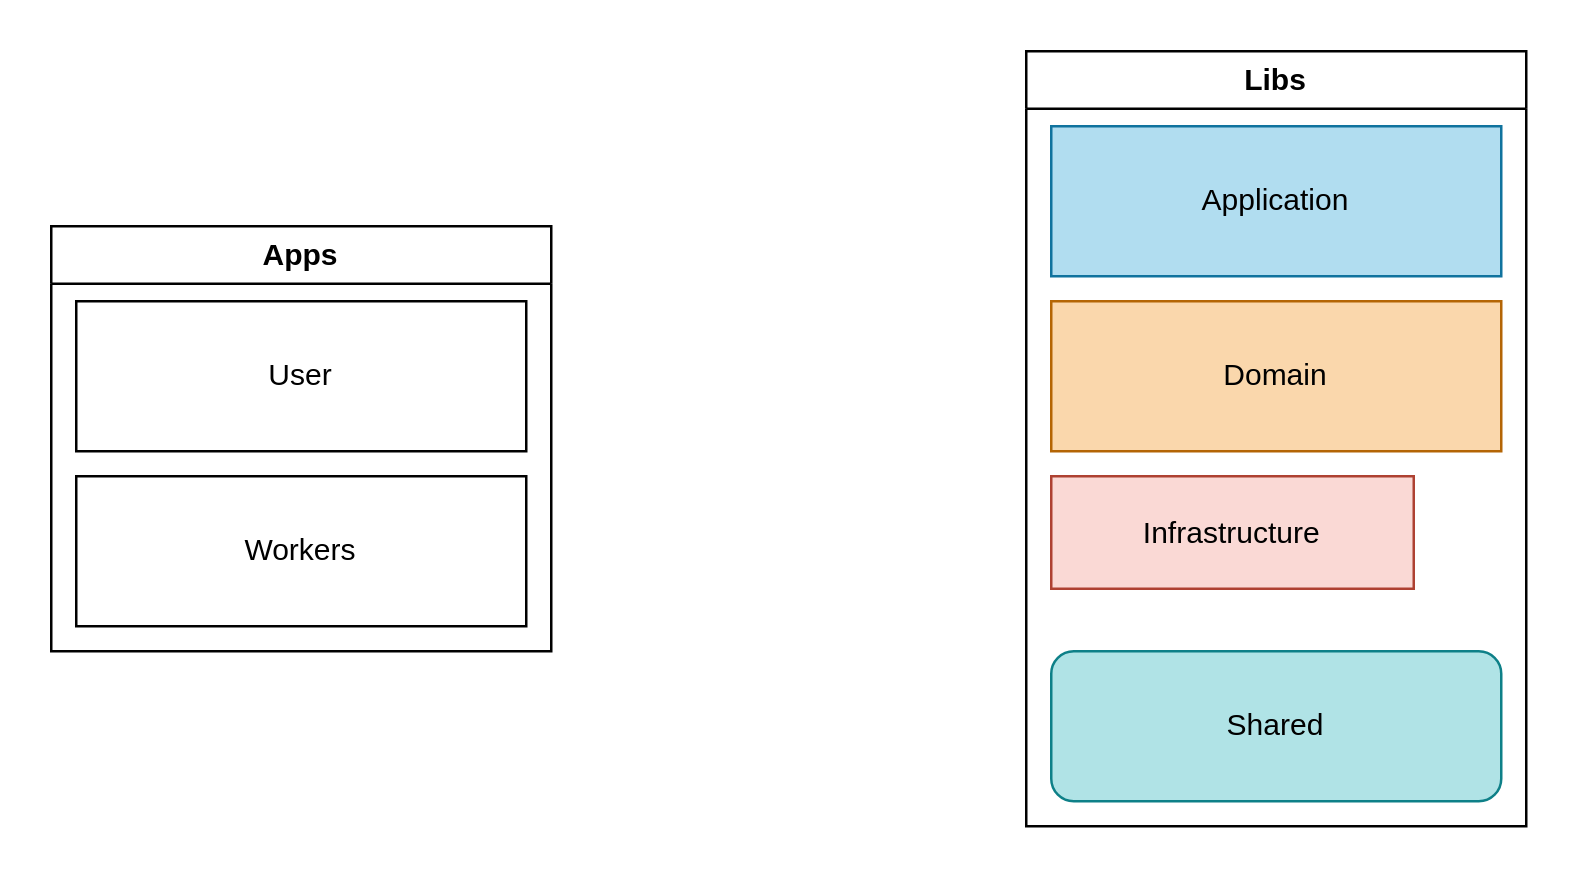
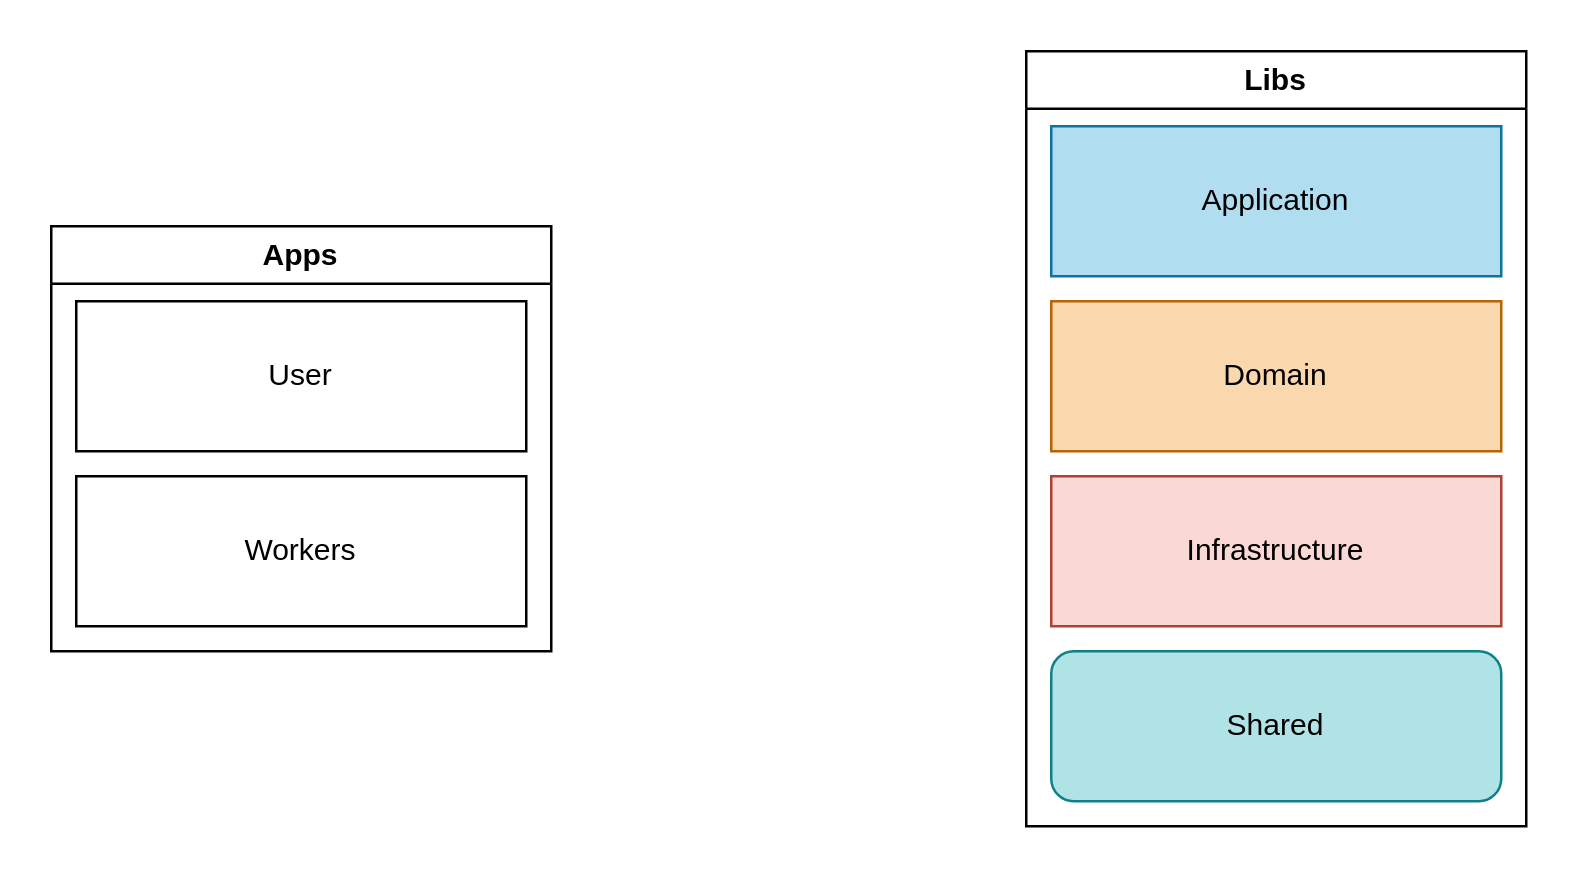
(1233, 533) -> (1276, 551)
